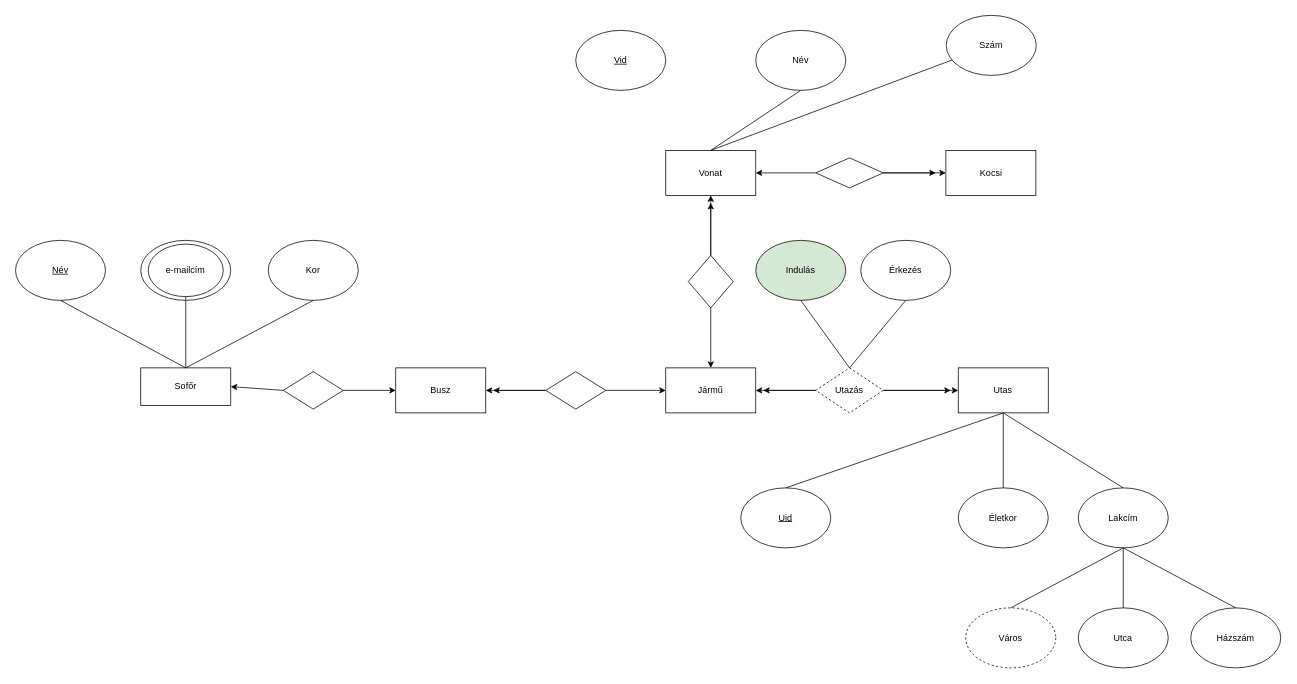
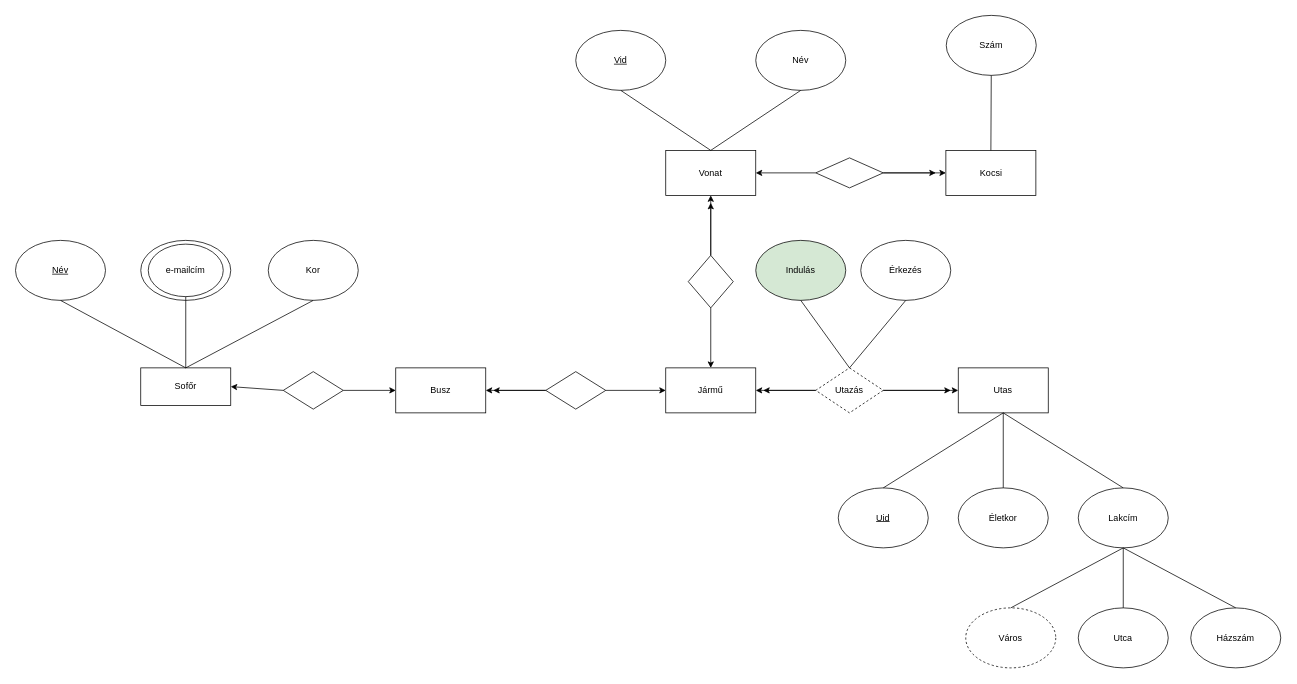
(832, 105) -> (665, 120)
none -> (991, 113)
(786, 518) -> (883, 518)
